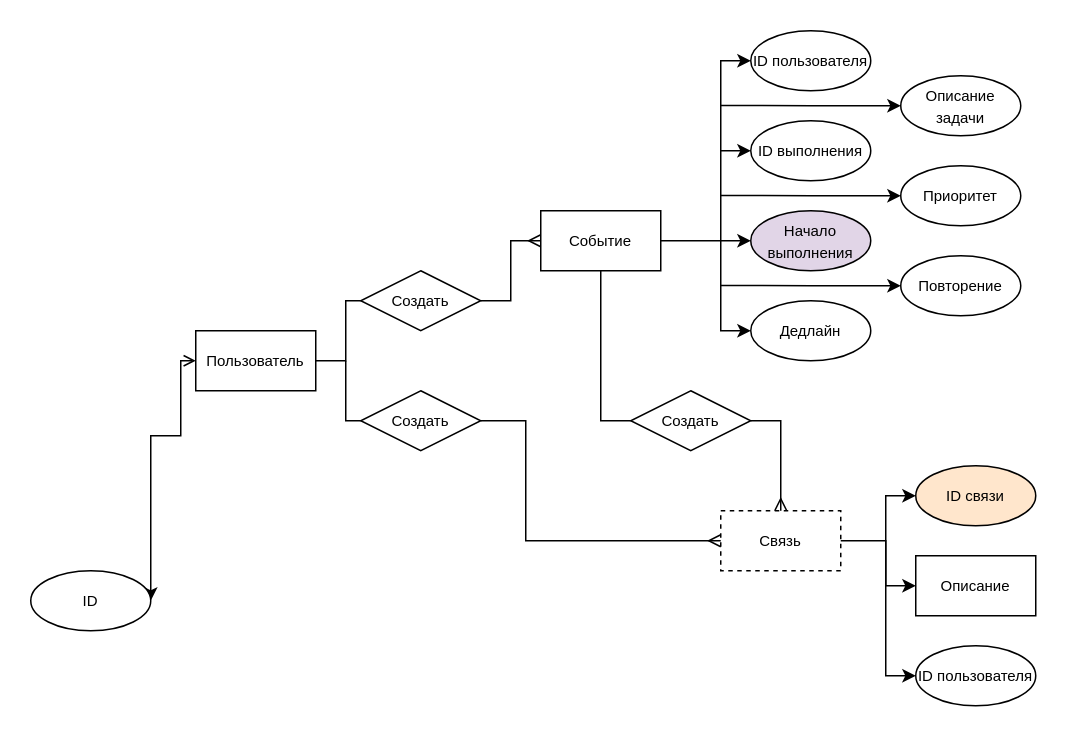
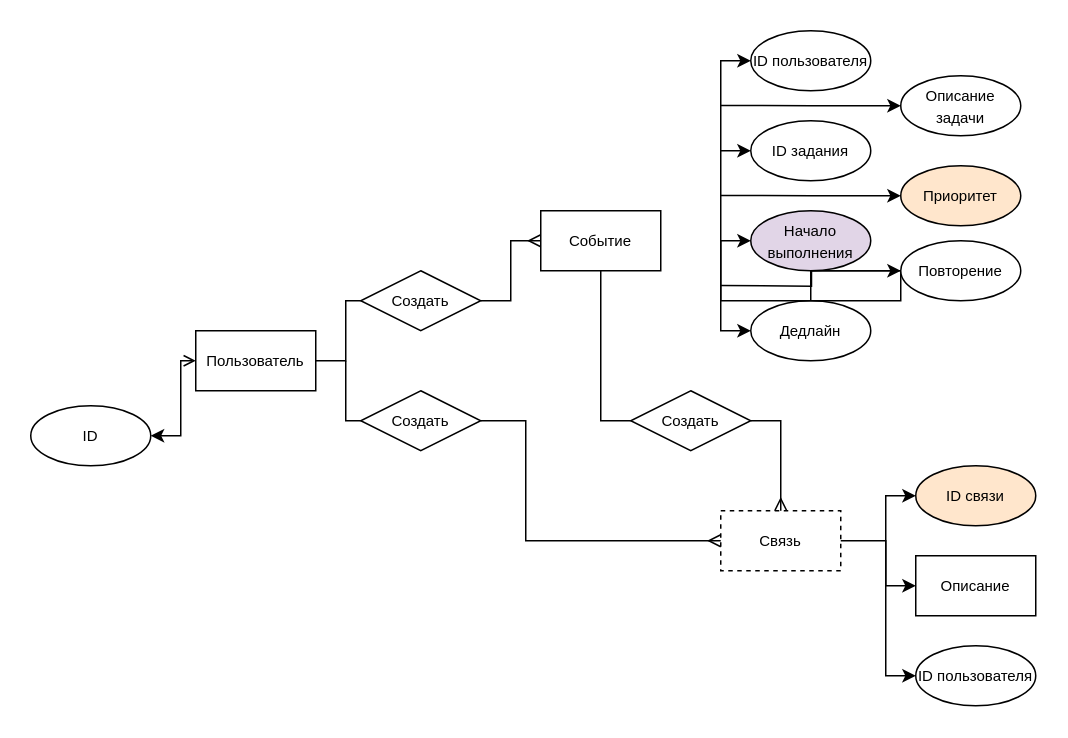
(811, 151) -> (811, 151)
(961, 196) -> (961, 196)
(689, 241) -> (880, 301)
(961, 286) -> (961, 271)
(91, 601) -> (91, 436)
